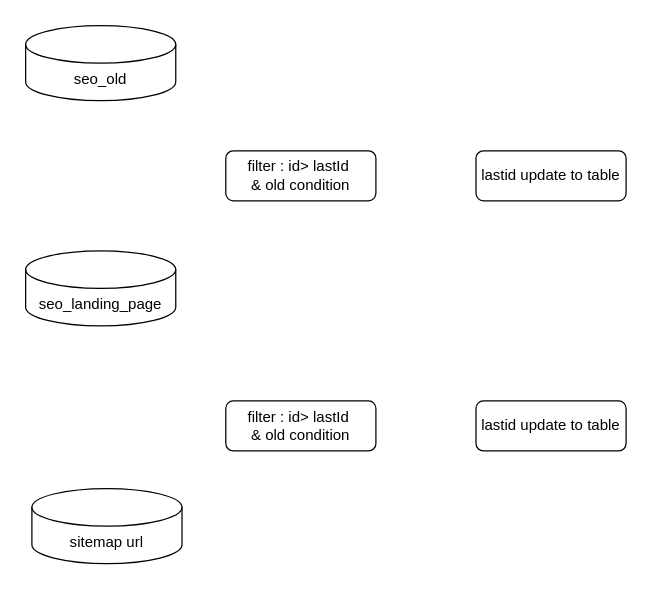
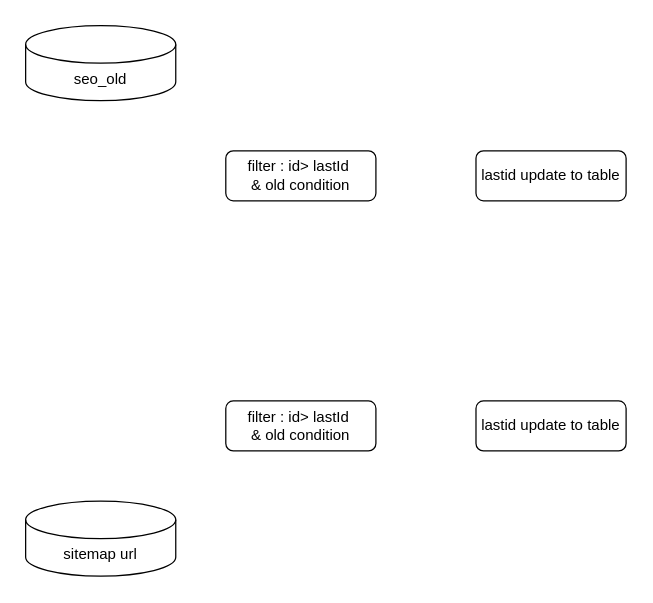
(101, 288) -> none
(107, 526) -> (101, 538)
